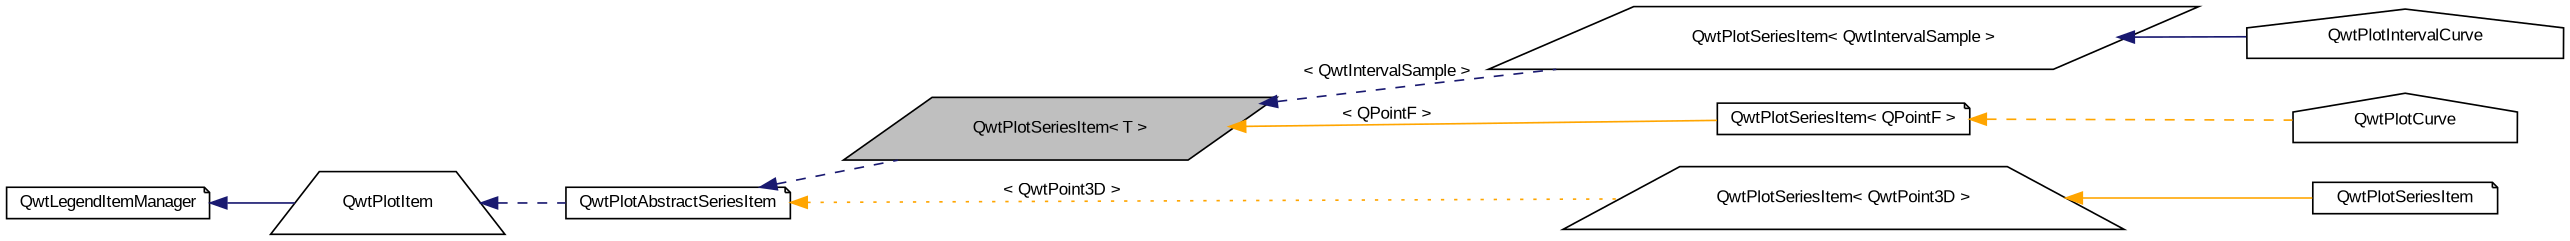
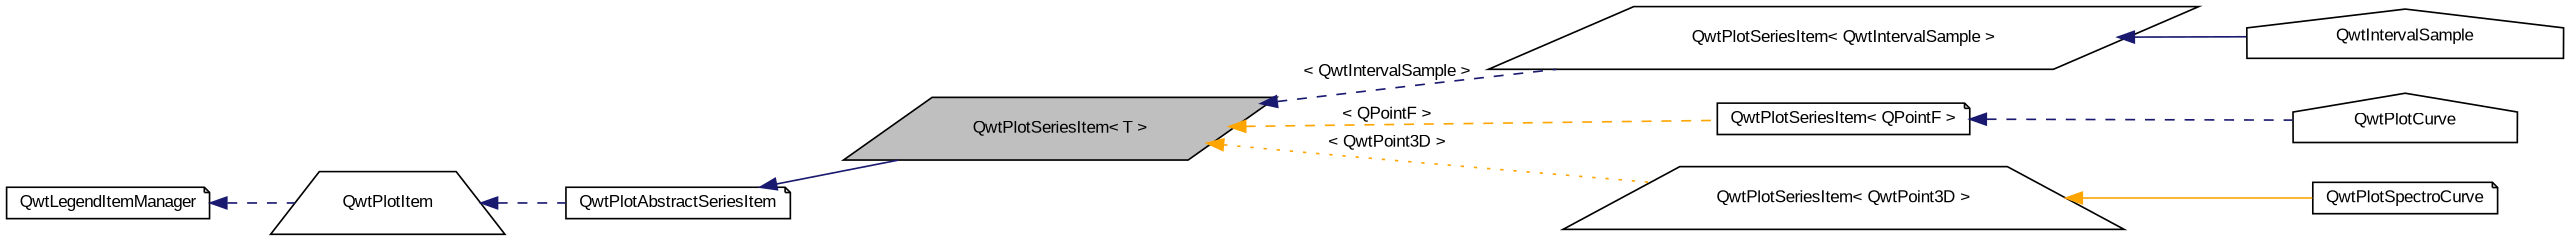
(2405, 36) -> (2405, 36)
(2140, 120) -> (2140, 120)
(1481, 123) -> (1481, 123)
(837, 172) -> (837, 172)
(2405, 198) -> (2405, 198)
(1213, 201) -> (1437, 164)
(261, 203) -> (261, 203)
